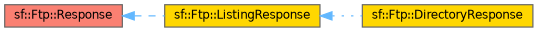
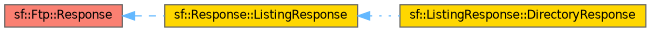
(242, 16) -> (261, 16)
(448, 16) -> (523, 16)
